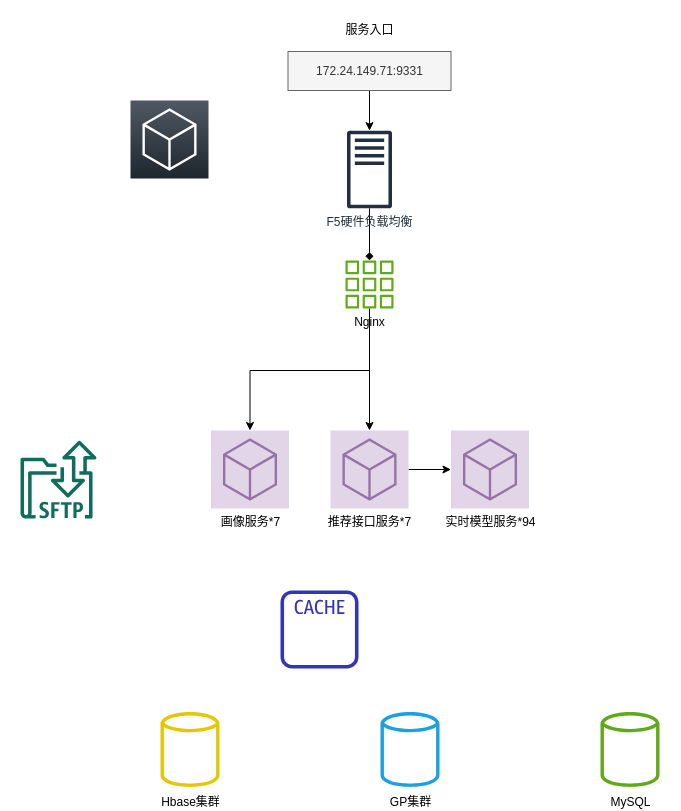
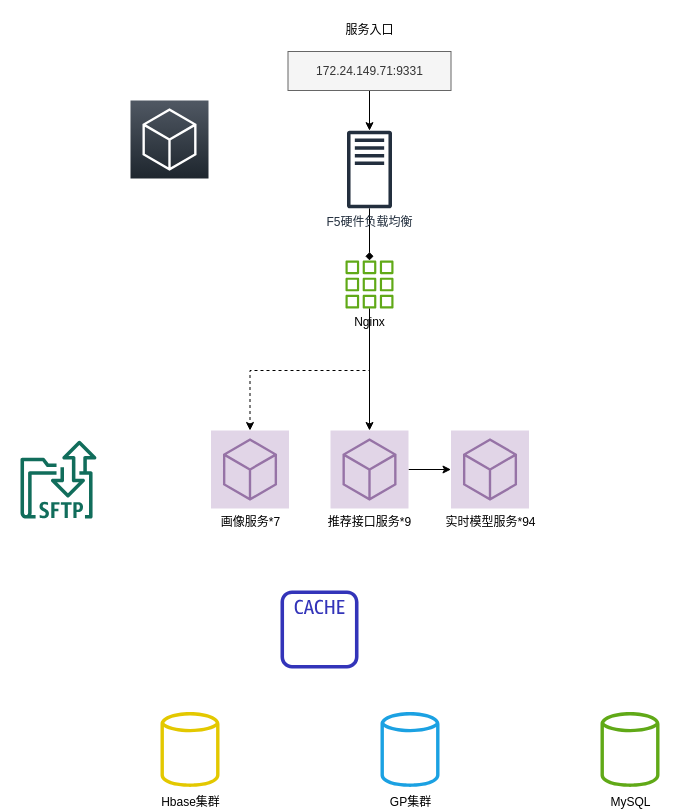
(282, 371) -> (282, 371)
(370, 523) -> (370, 523)
